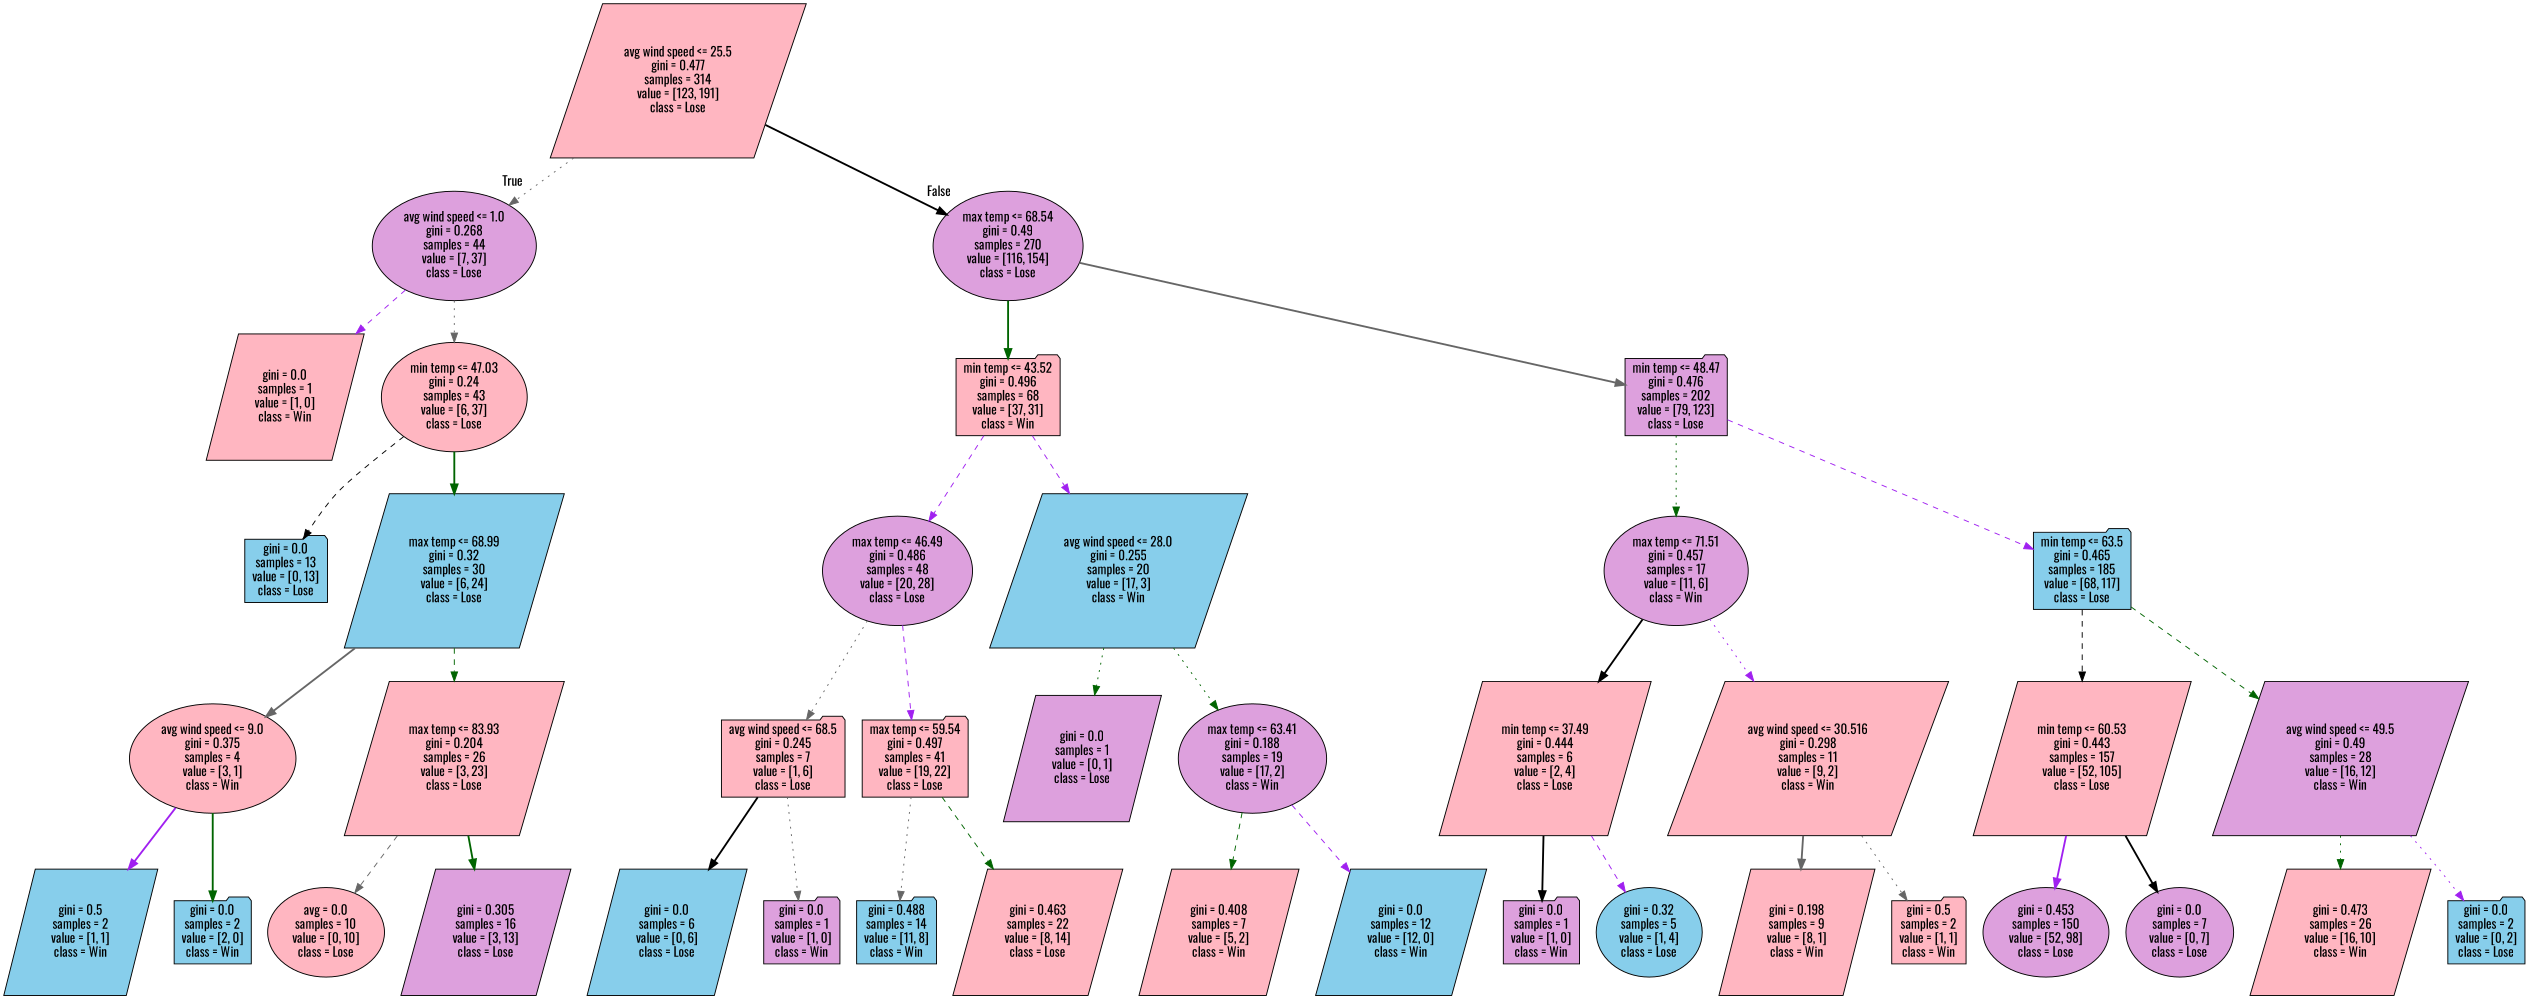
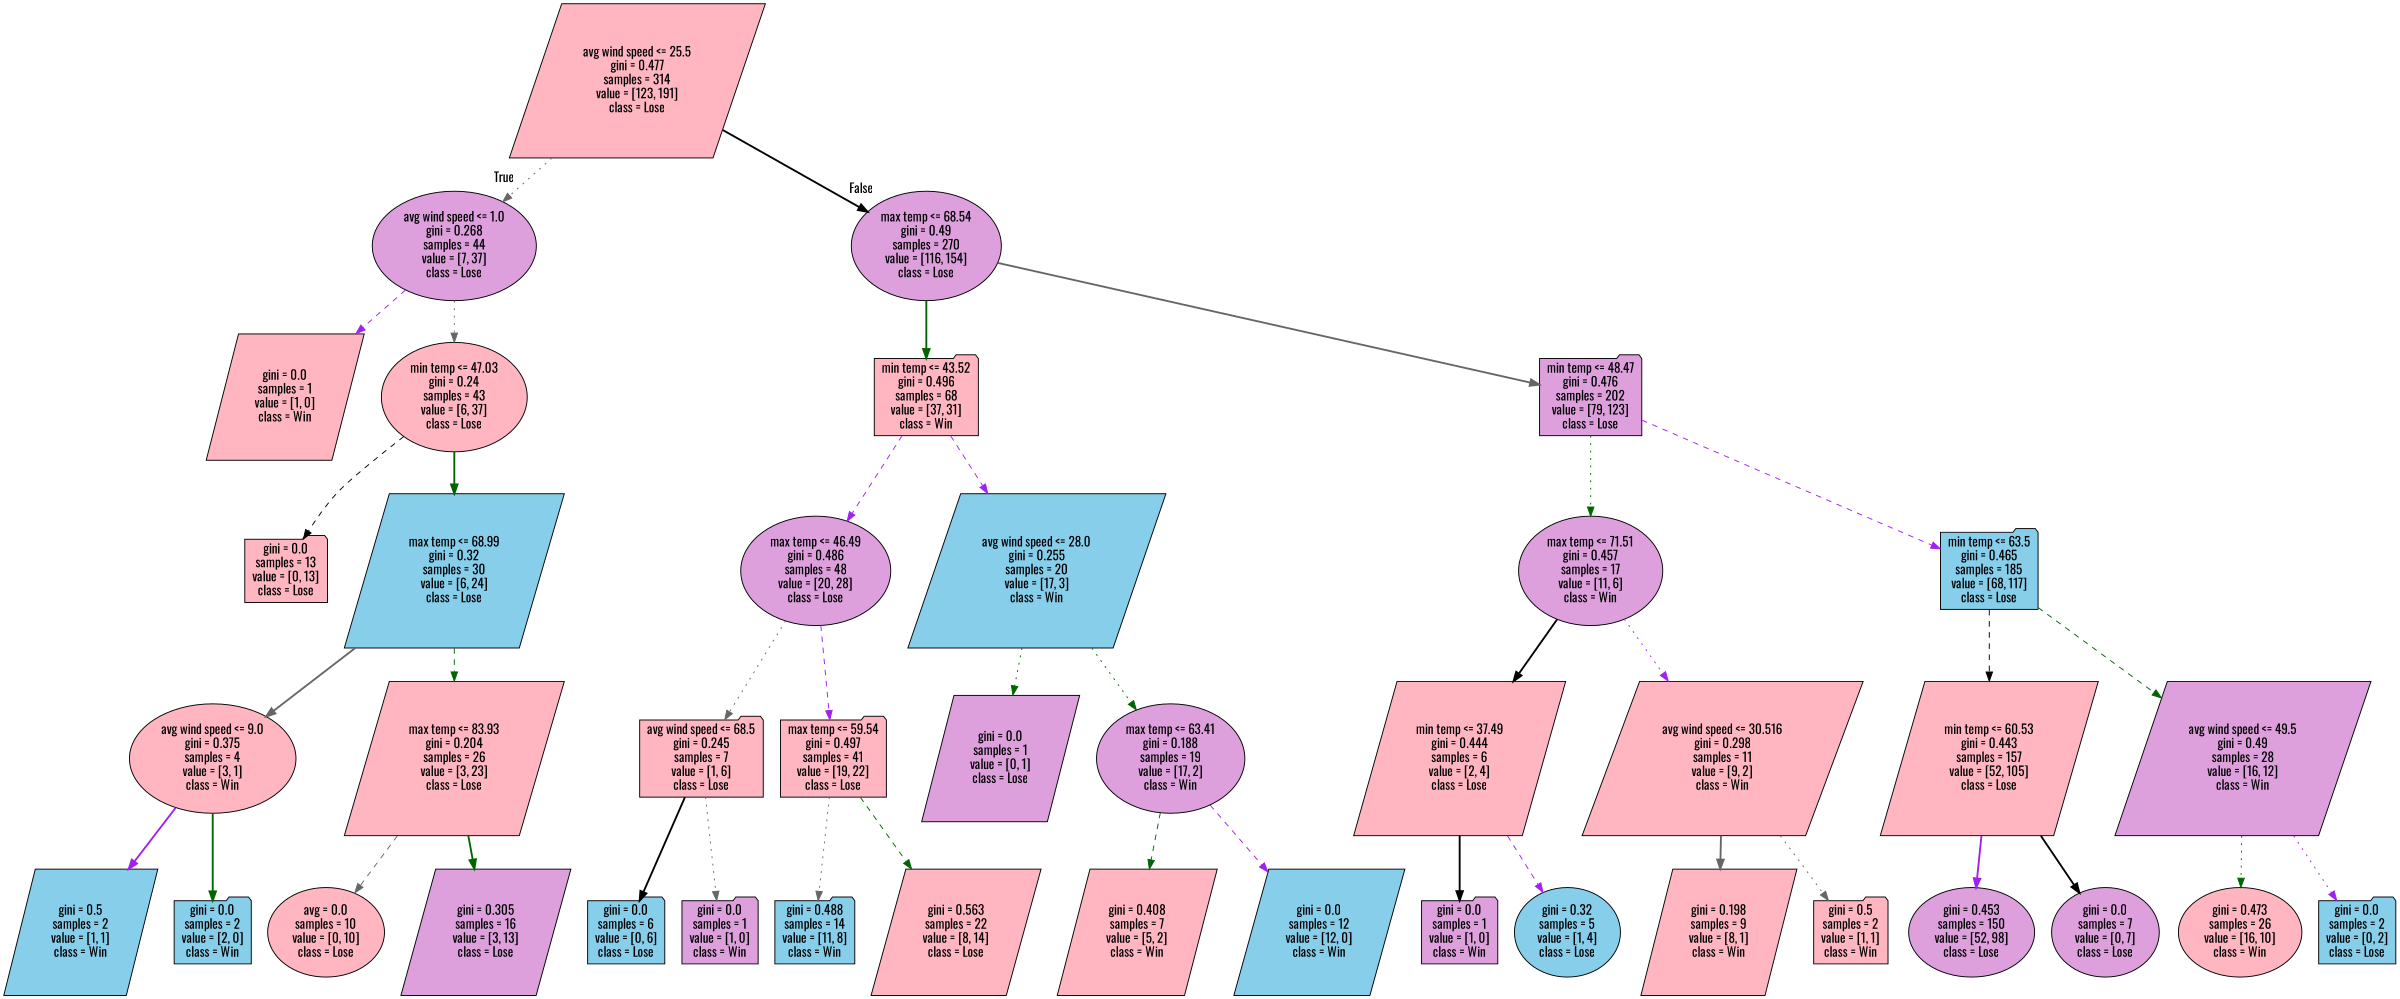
(286, 571) -> (286, 571)
(667, 932) -> (626, 932)
(1038, 932) -> (956, 932)
(2340, 932) -> (2240, 932)
